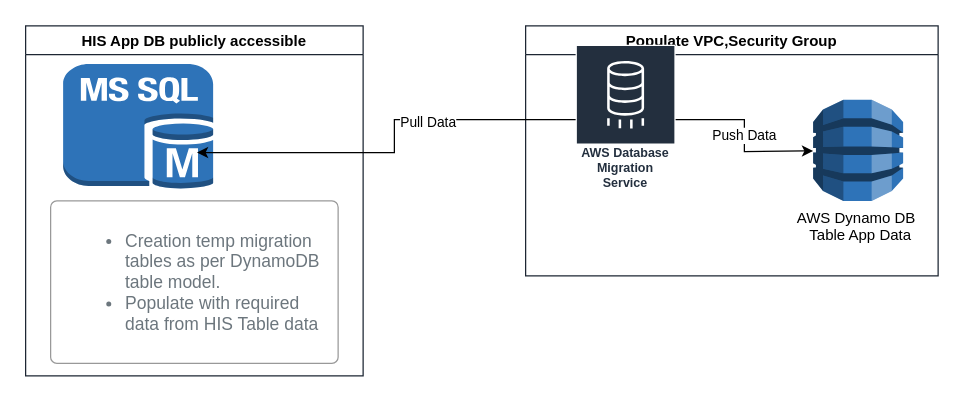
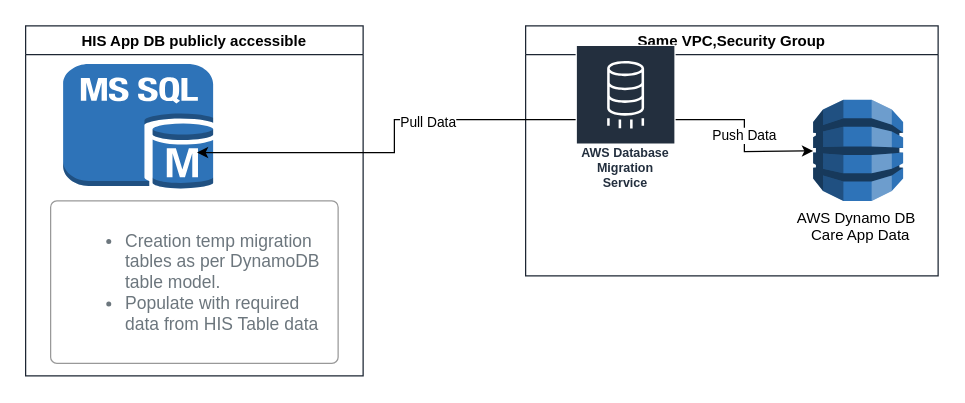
(731, 41) -> (731, 41)
(859, 227) -> (859, 227)
